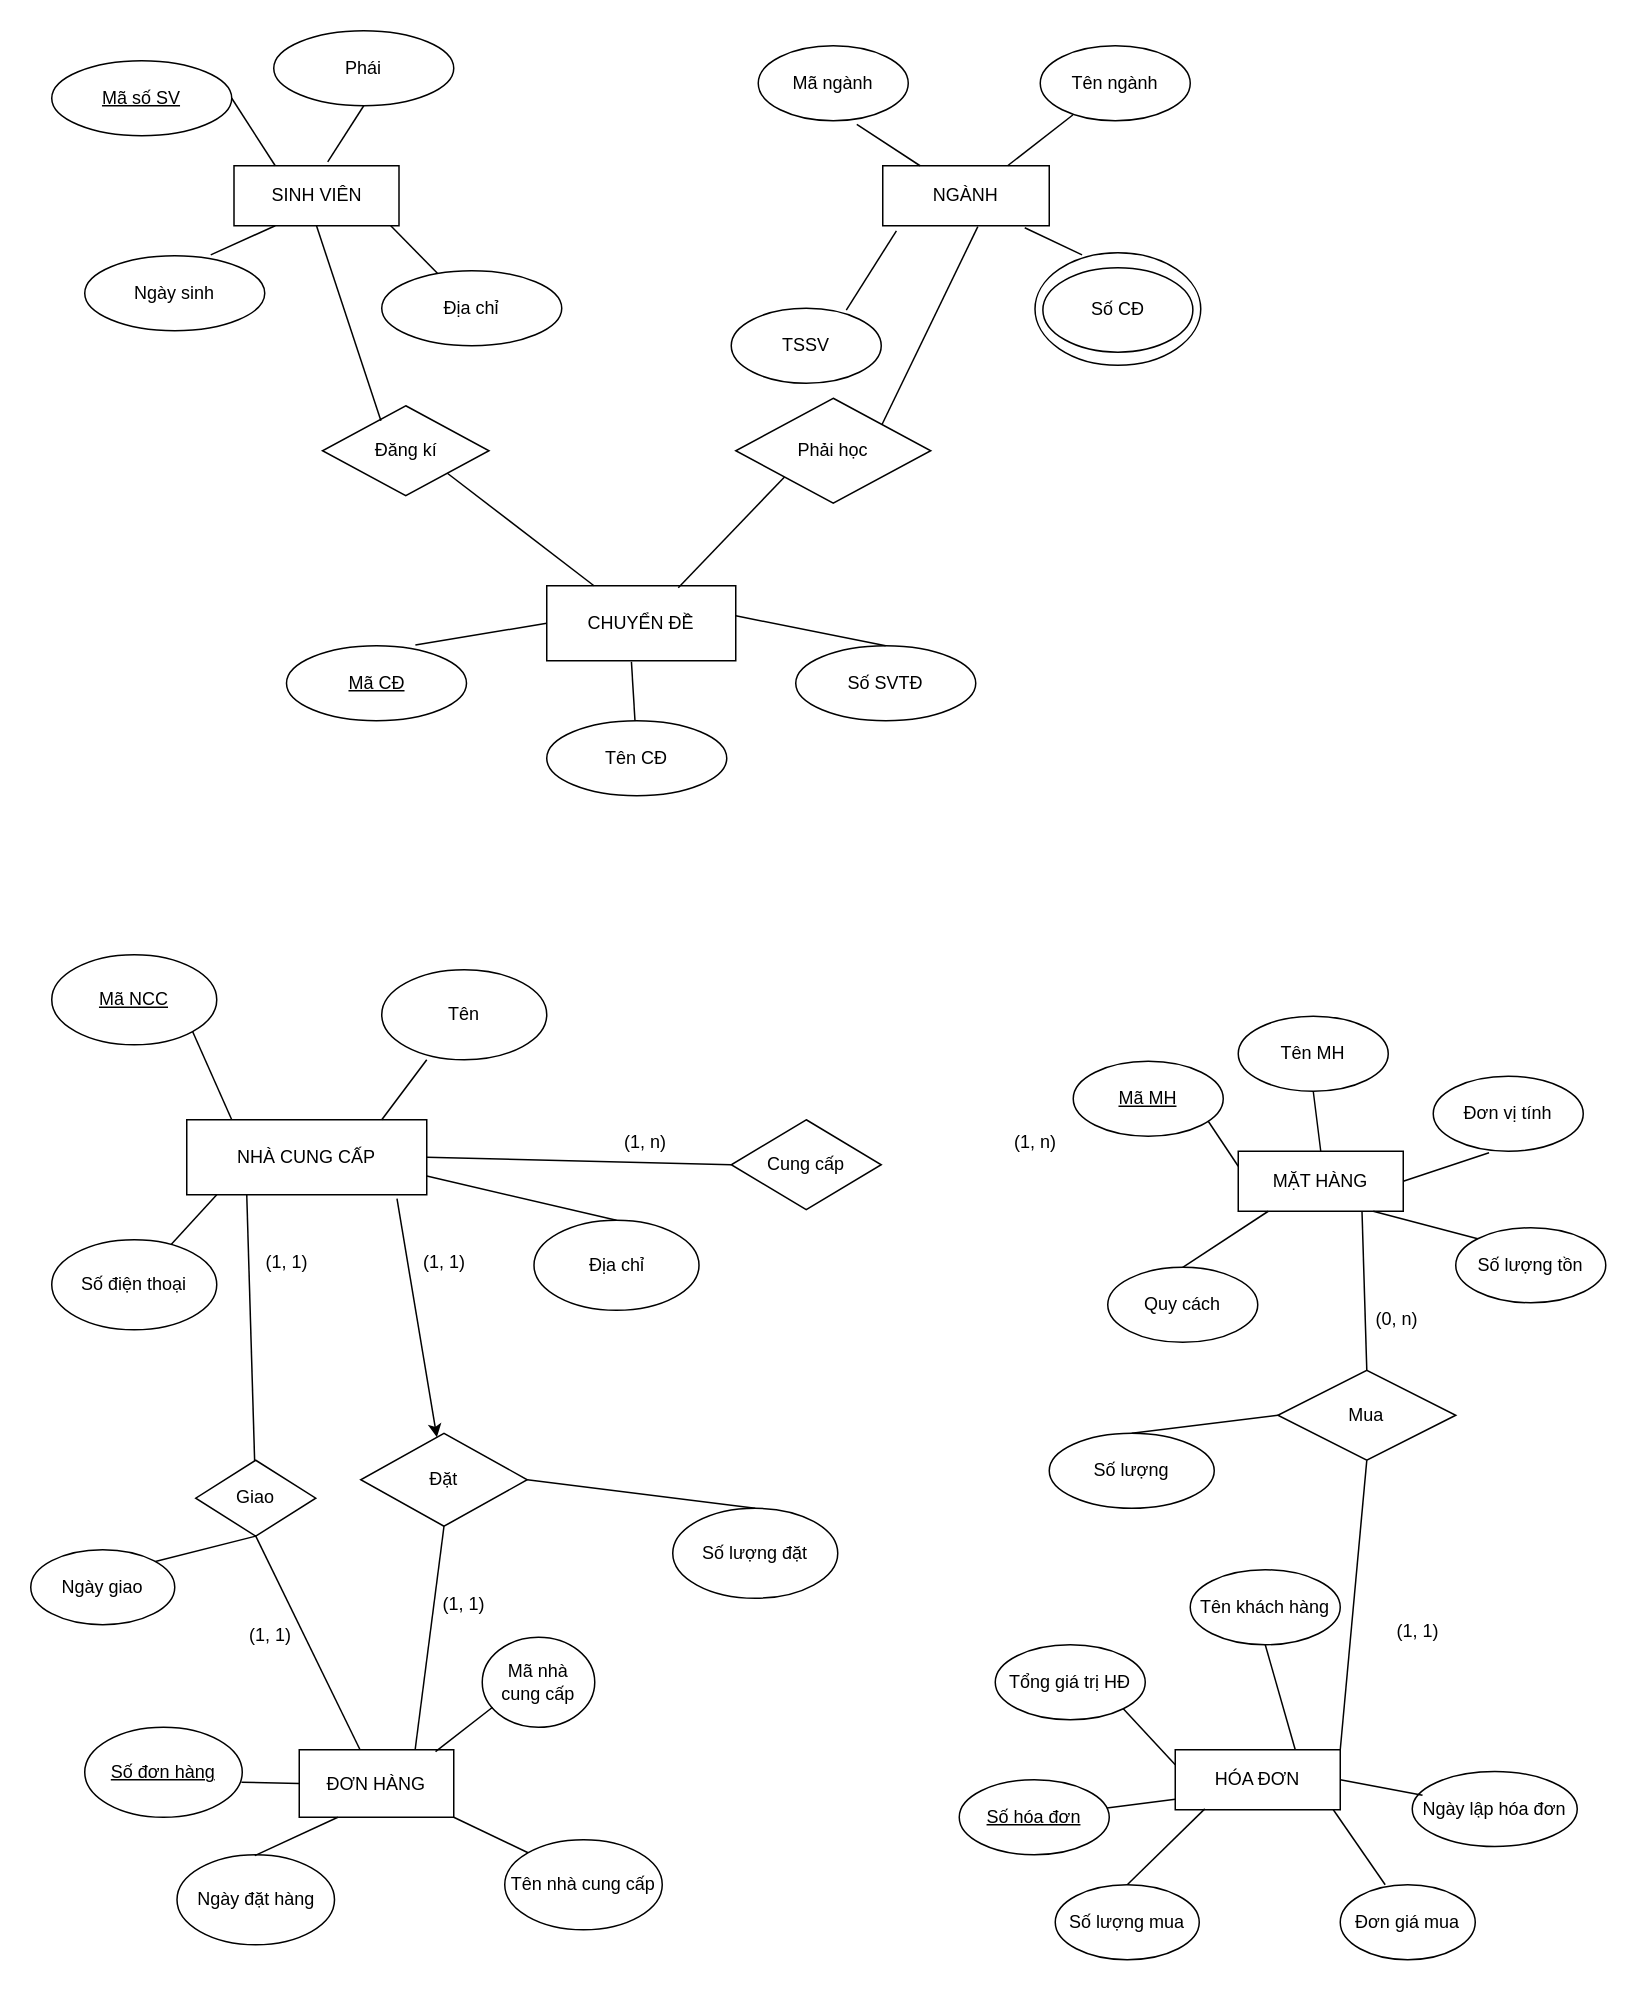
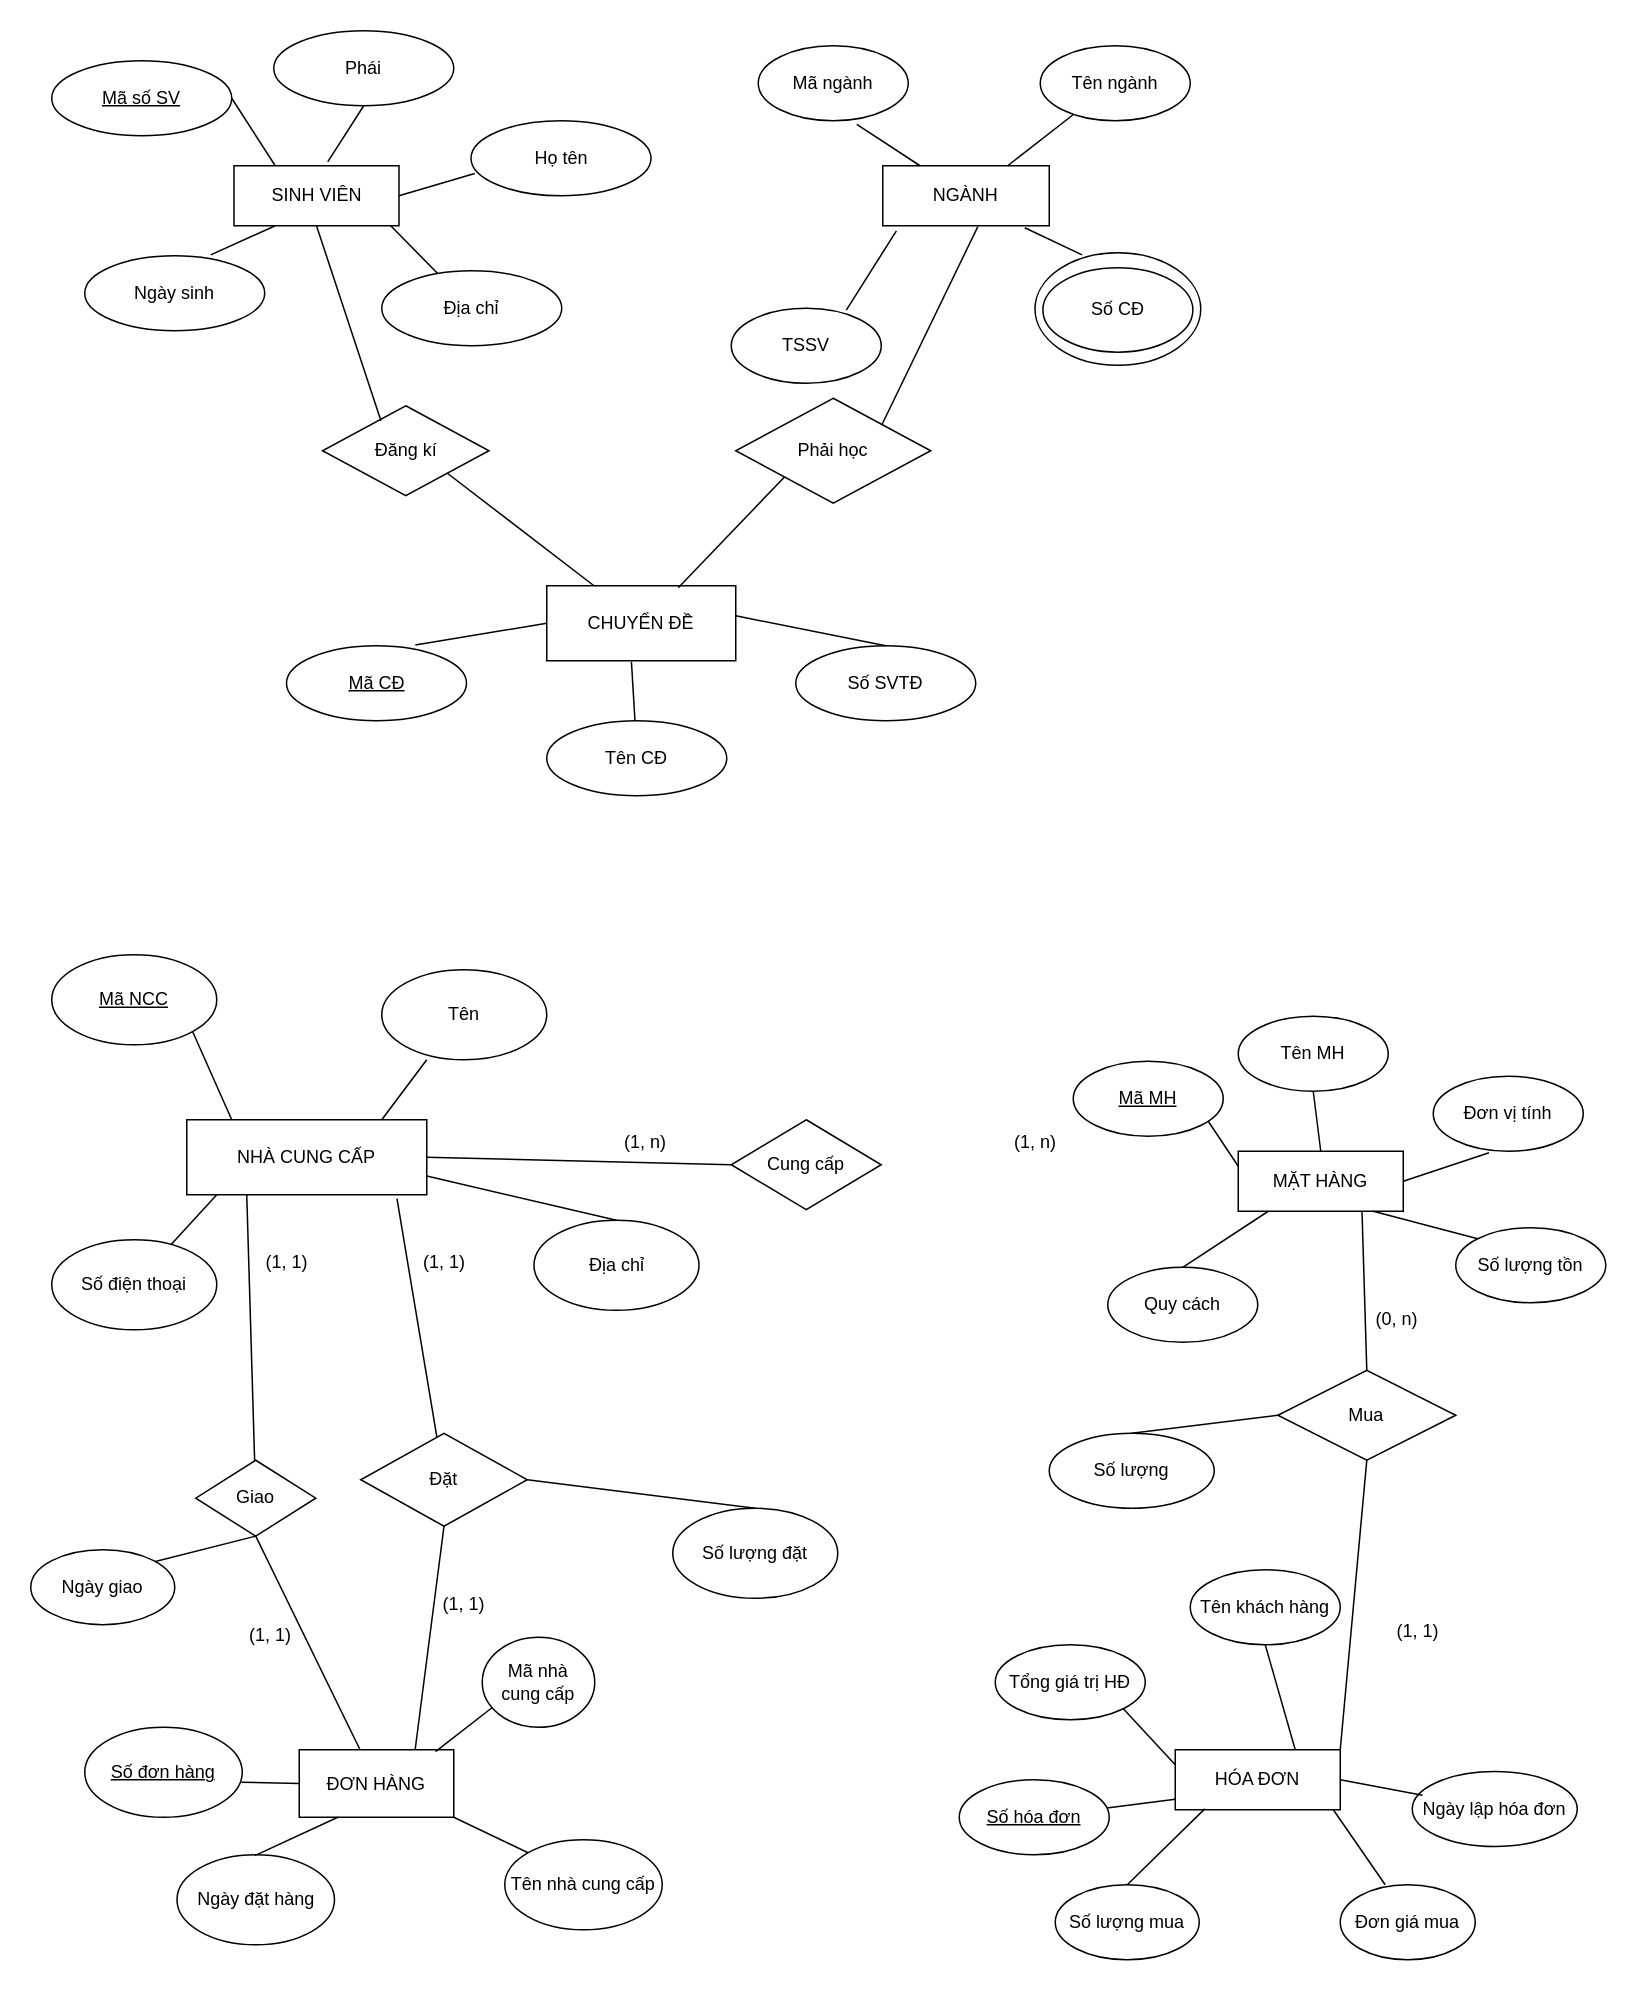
none -> (561, 158)
none -> (437, 185)
(435, 1426) -> (436, 1429)
